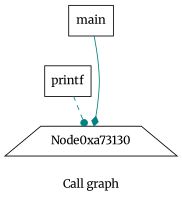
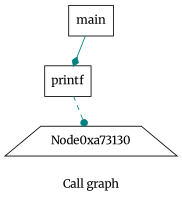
(99, 76) -> (81, 46)
